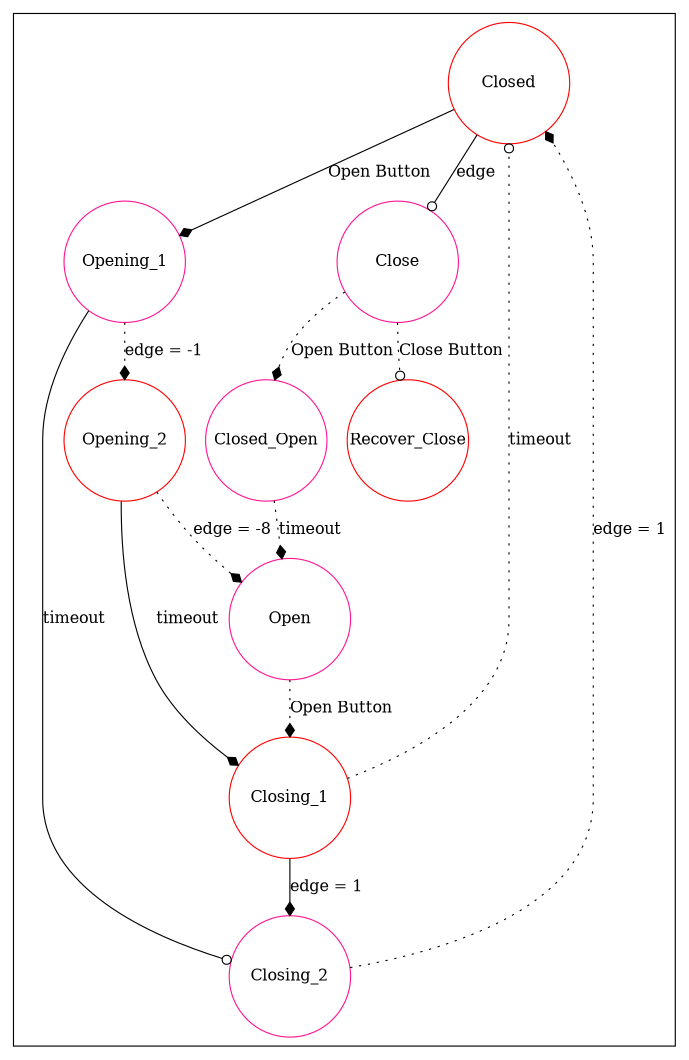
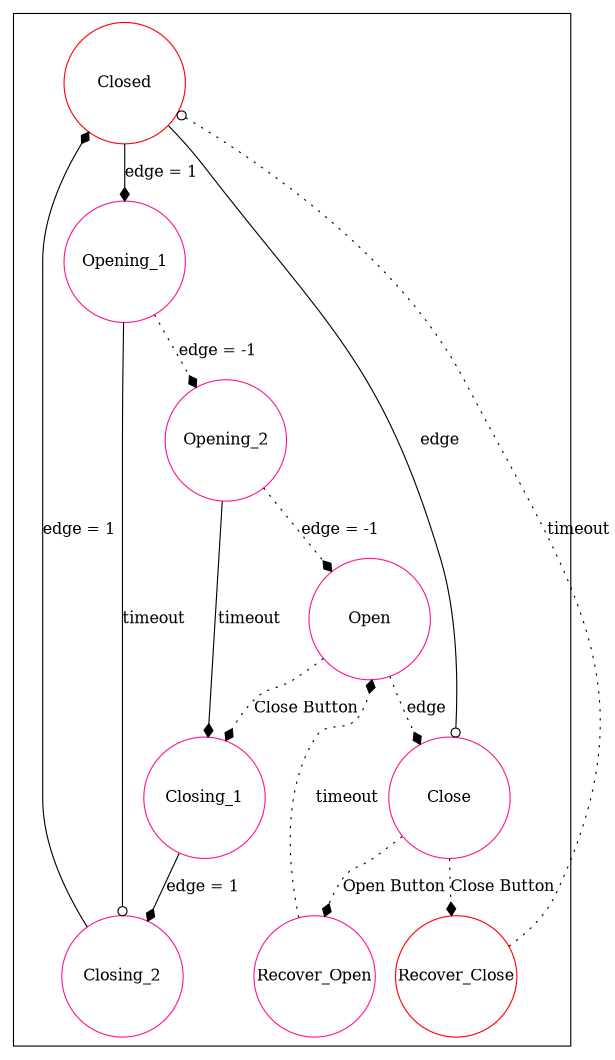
(379, 172) -> (161, 172)
(398, 347) -> (450, 880)
(125, 440) -> (226, 440)
(266, 440) -> (315, 976)
(509, 506) -> (520, 483)
(233, 530) -> (340, 530)
(593, 627) -> (43, 536)
none -> (401, 705)
(341, 708) -> (306, 708)
(290, 798) -> (204, 798)
